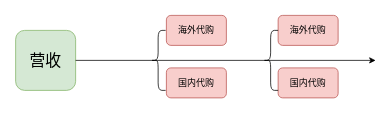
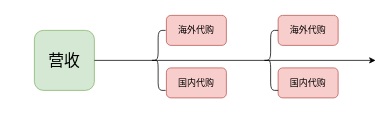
(45, 60) -> (64, 60)
